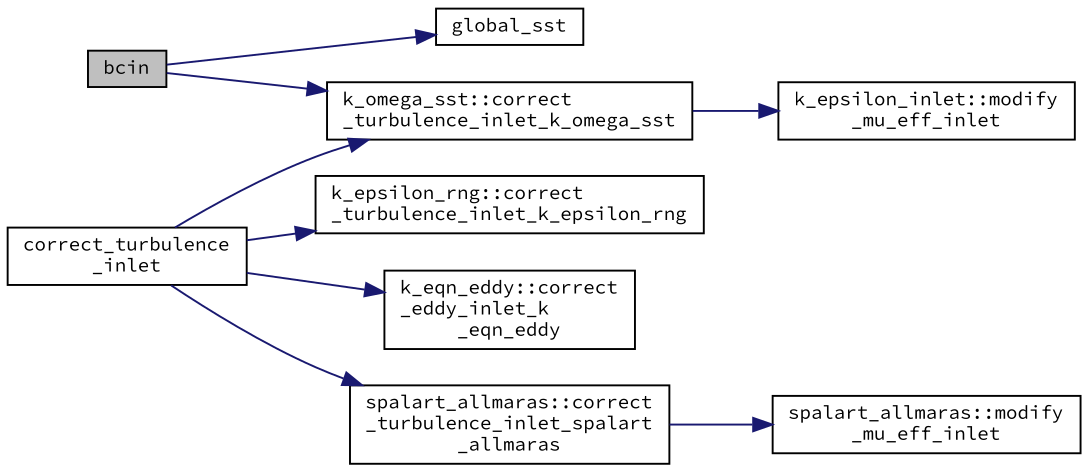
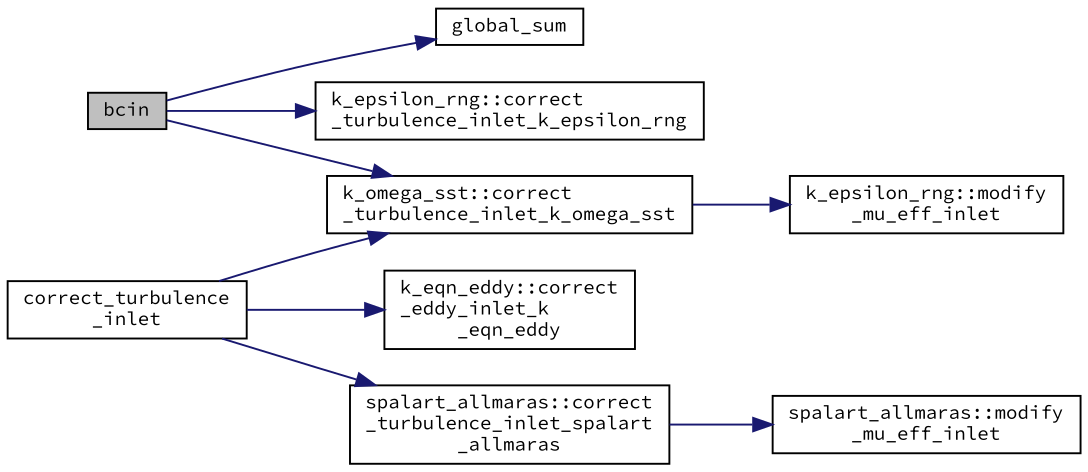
(510, 27) -> (510, 27)
(927, 111) -> (927, 205)
(271, 237) -> (231, 111)
